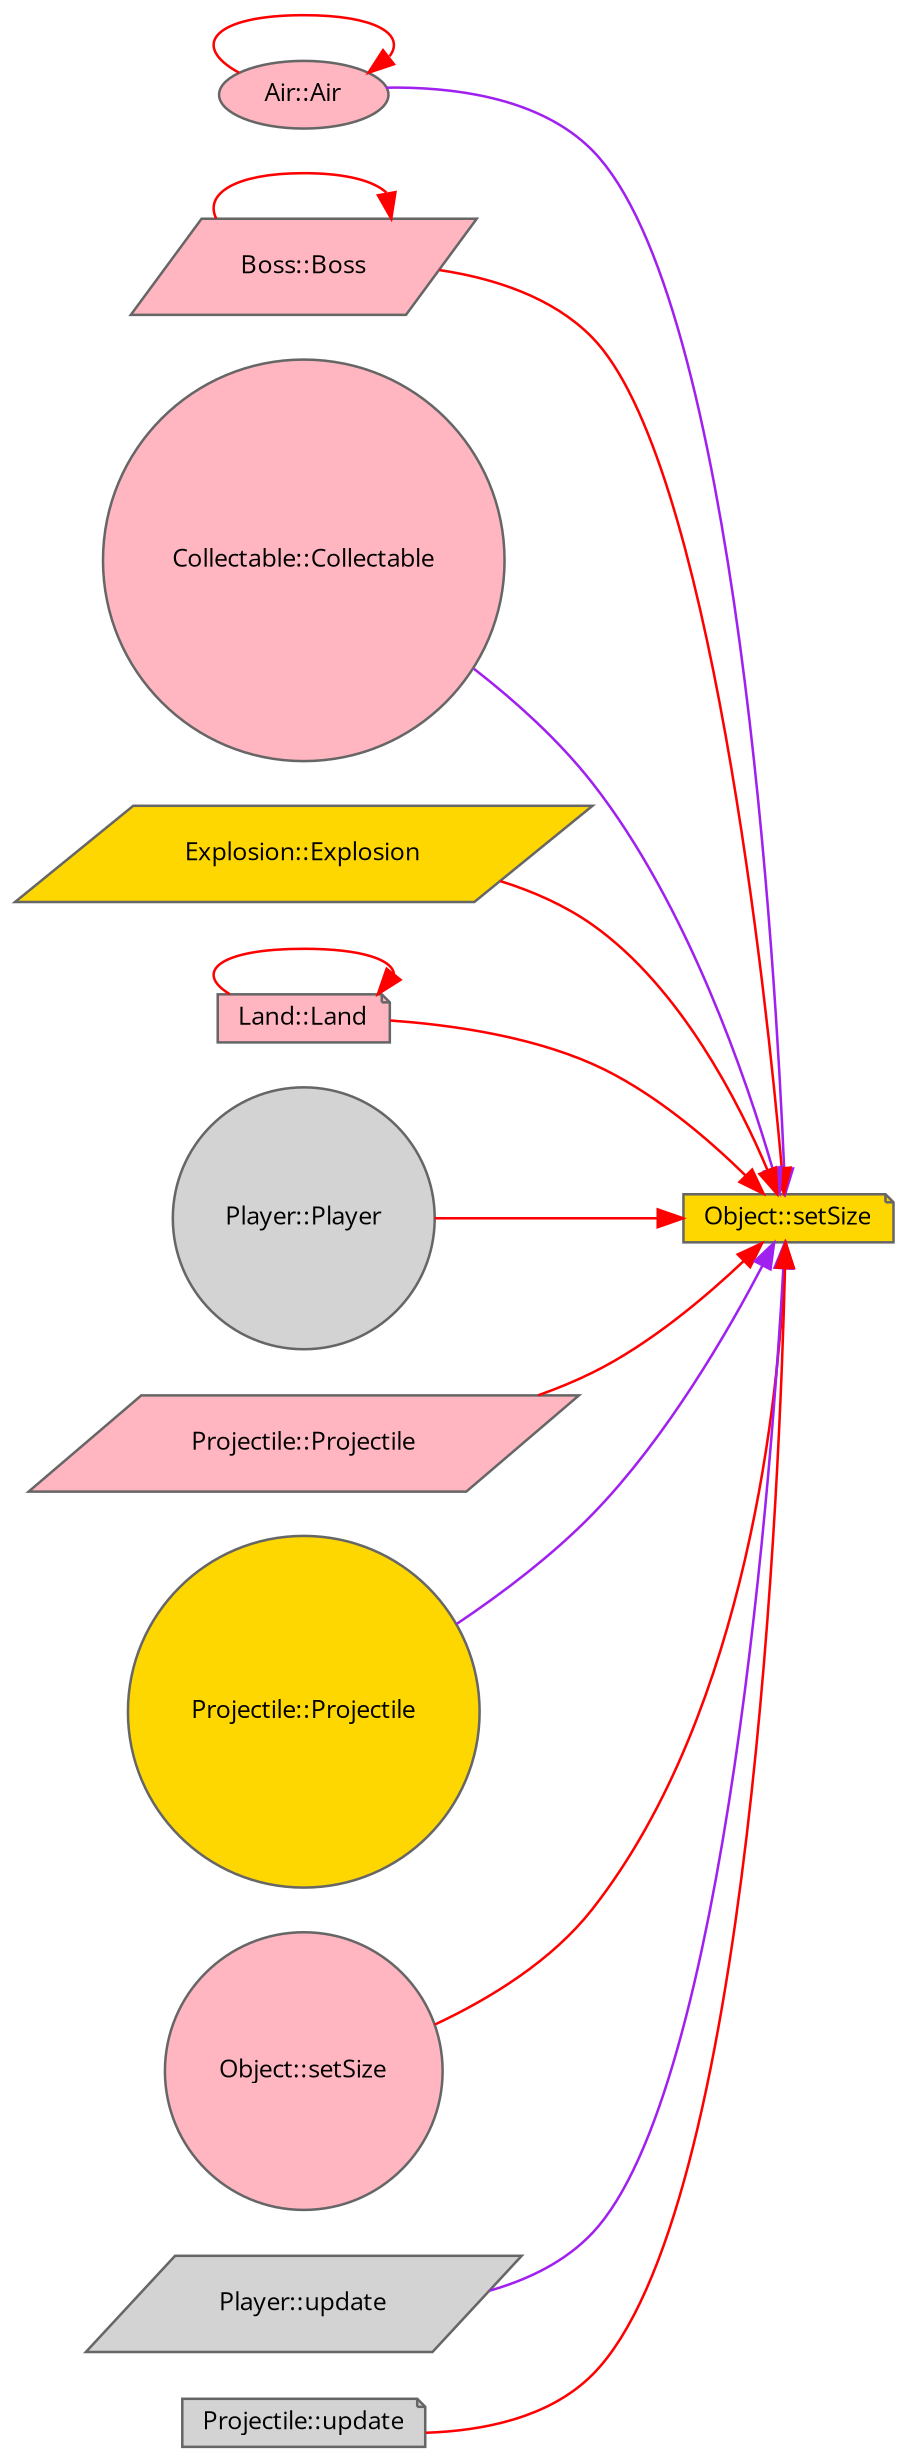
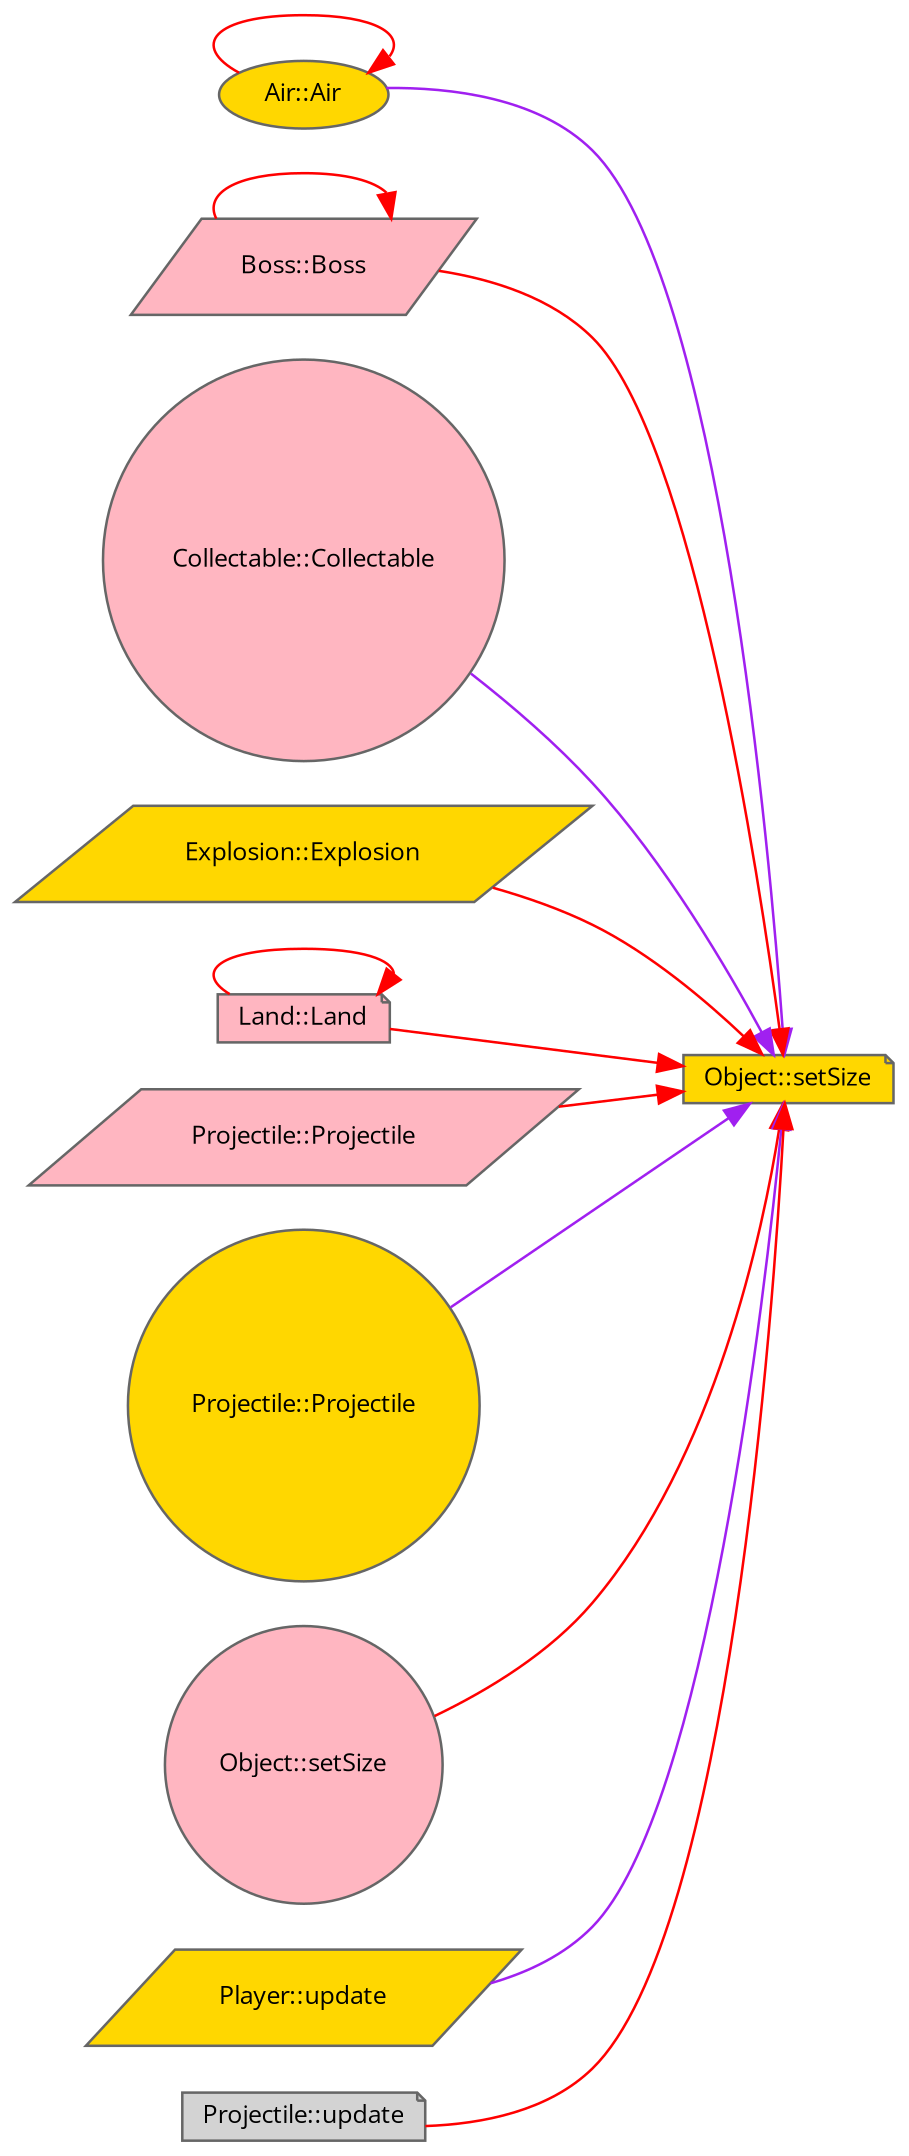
(304, 95) -> (304, 95)
(304, 1218) -> none
(304, 2304) -> (304, 1998)
